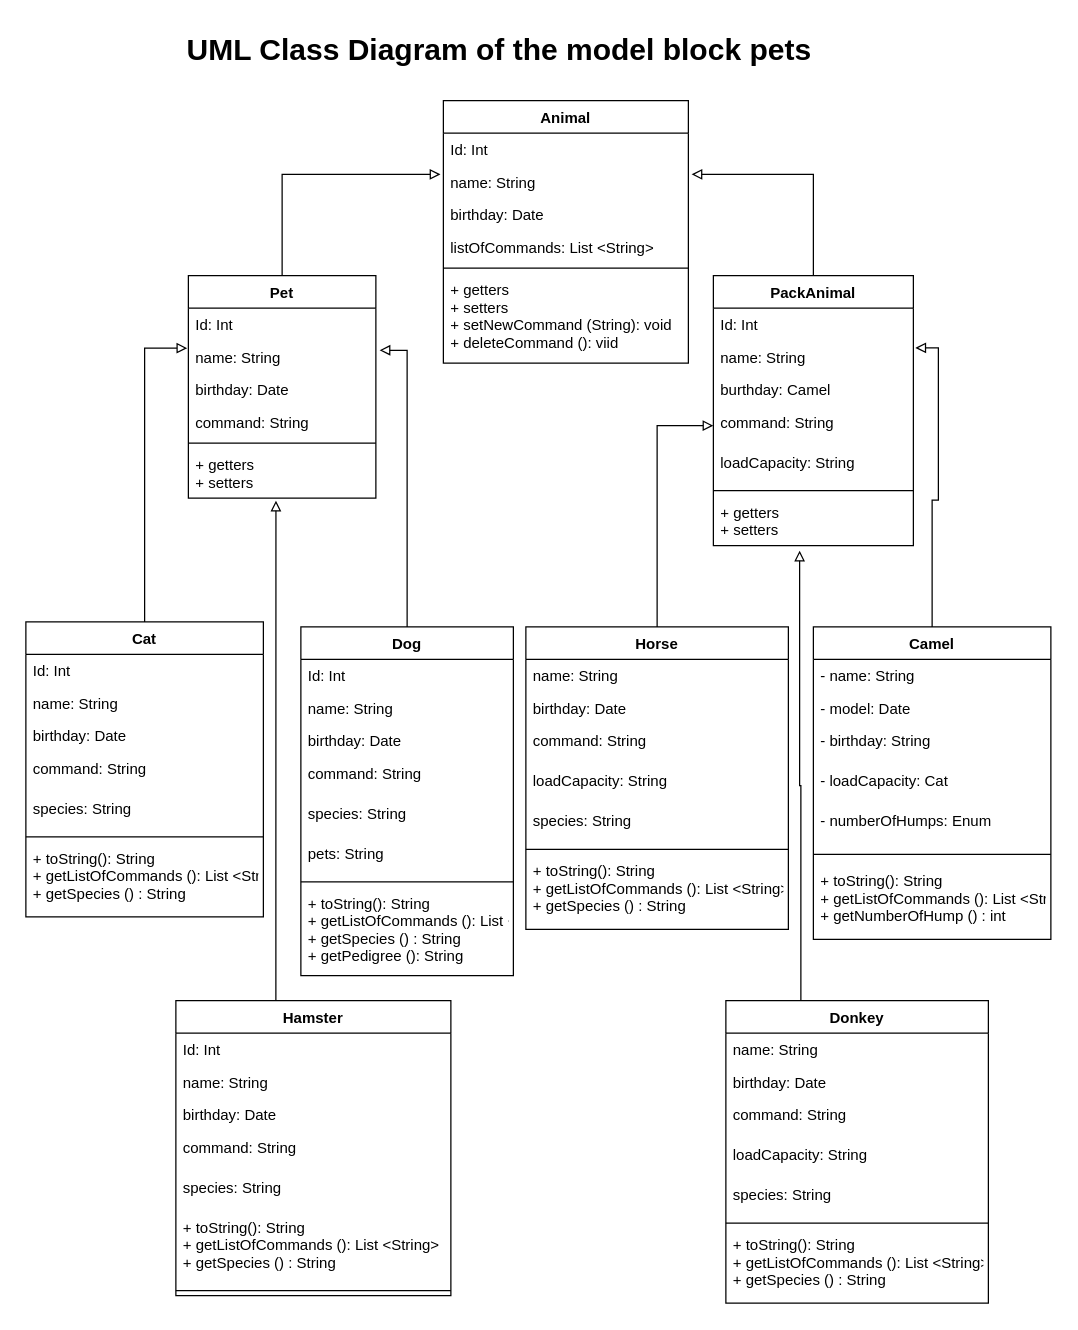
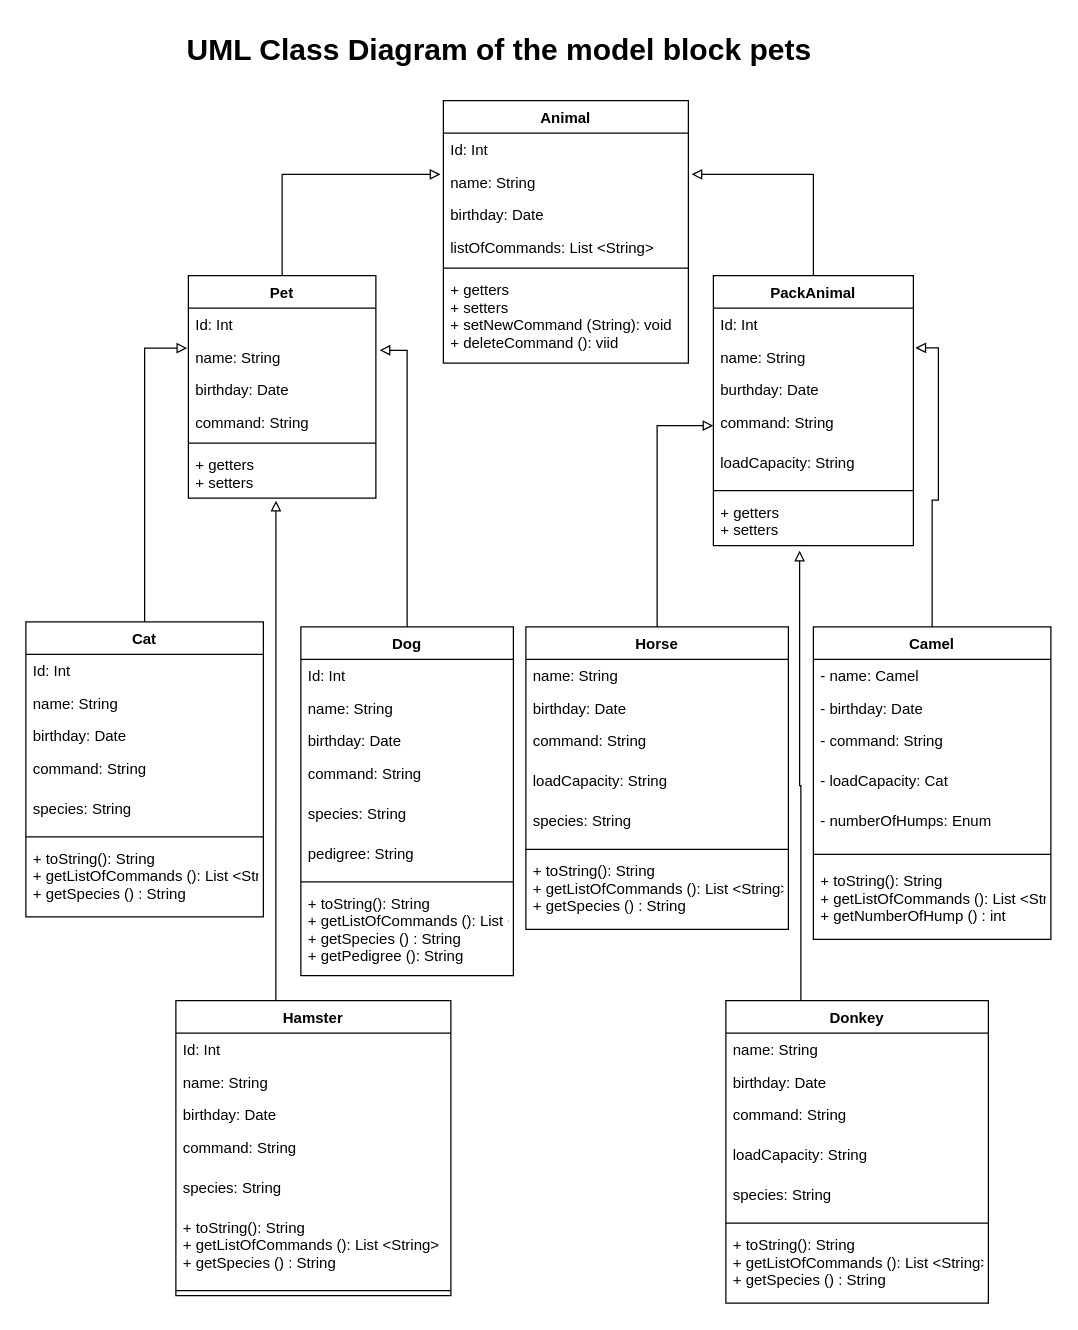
(777, 390) -> (775, 390)
(871, 676) -> (867, 676)
(867, 709) -> (879, 709)
(886, 741) -> (884, 741)
(352, 854) -> (367, 854)
